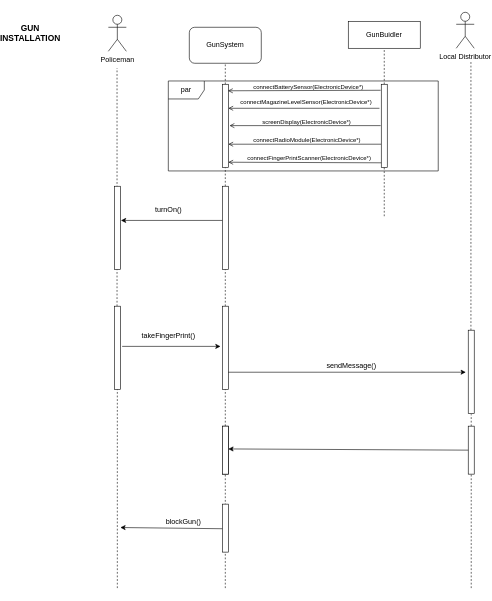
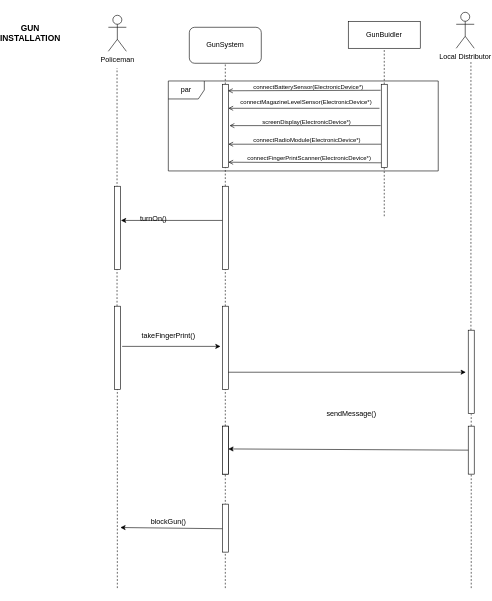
(168, 210) -> (153, 219)
(351, 366) -> (351, 414)
(183, 522) -> (168, 522)
